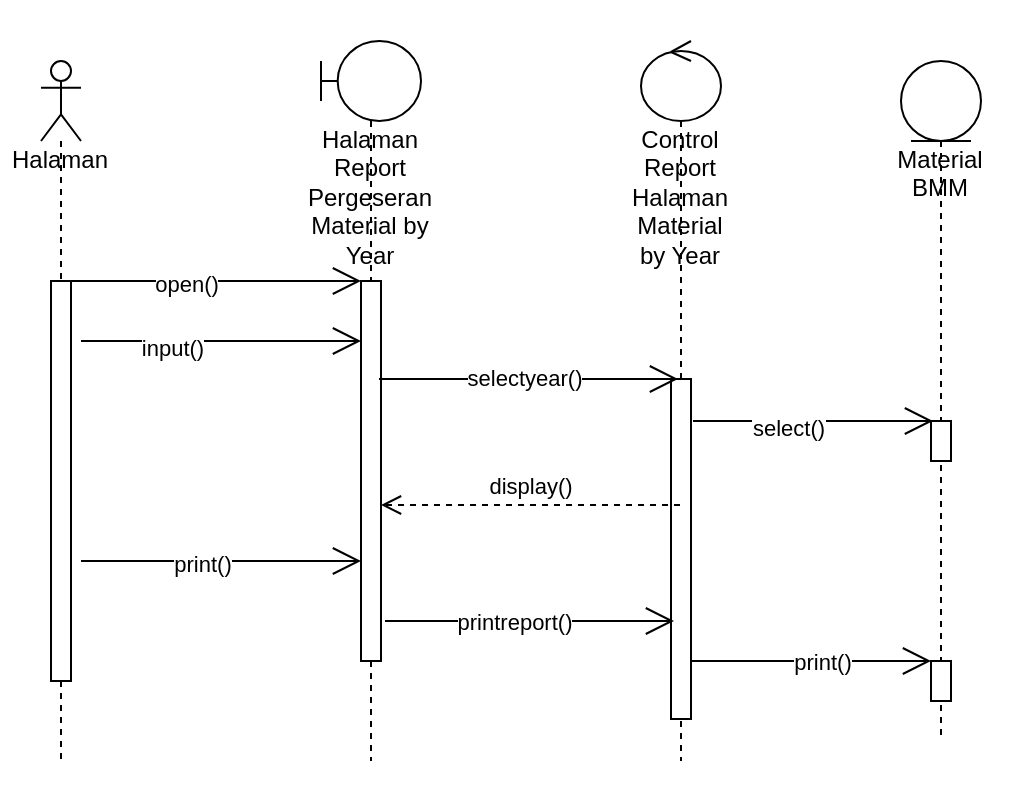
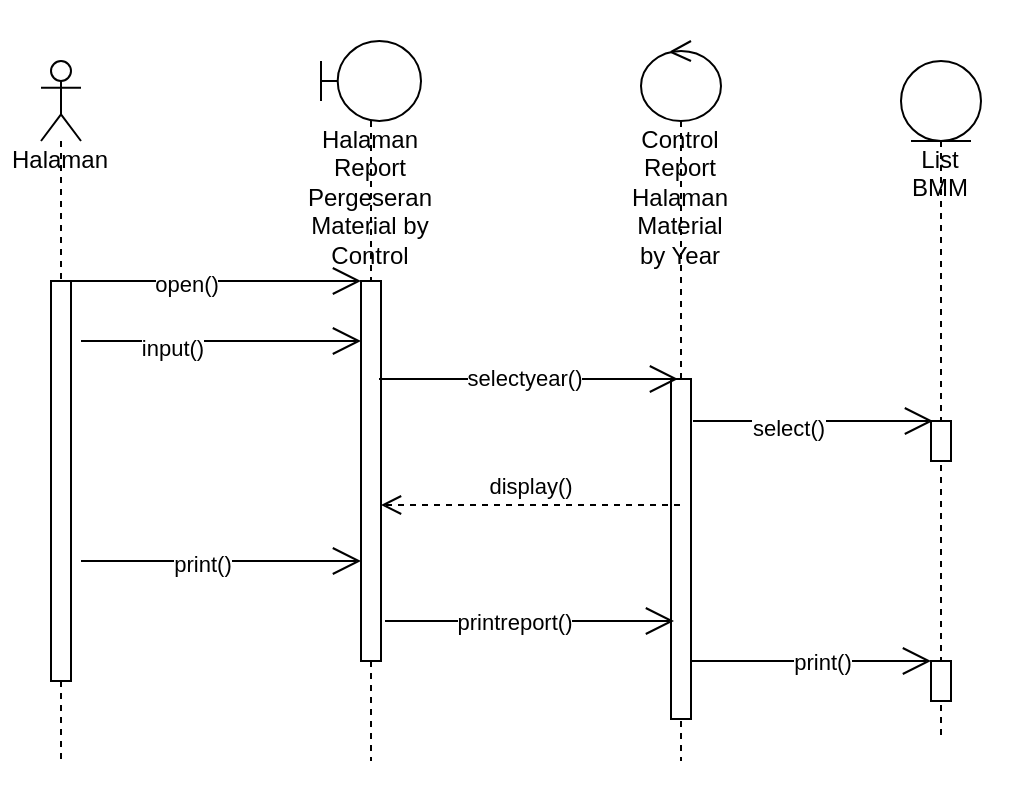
(941, 176) -> (941, 176)
(371, 213) -> (371, 213)
